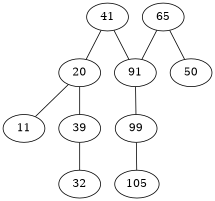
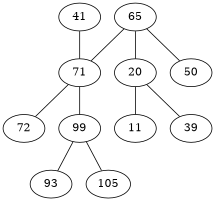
(94, 45) -> (135, 45)
(135, 73) -> (80, 73)
none -> (24, 128)
none -> (51, 184)
(80, 184) -> none
